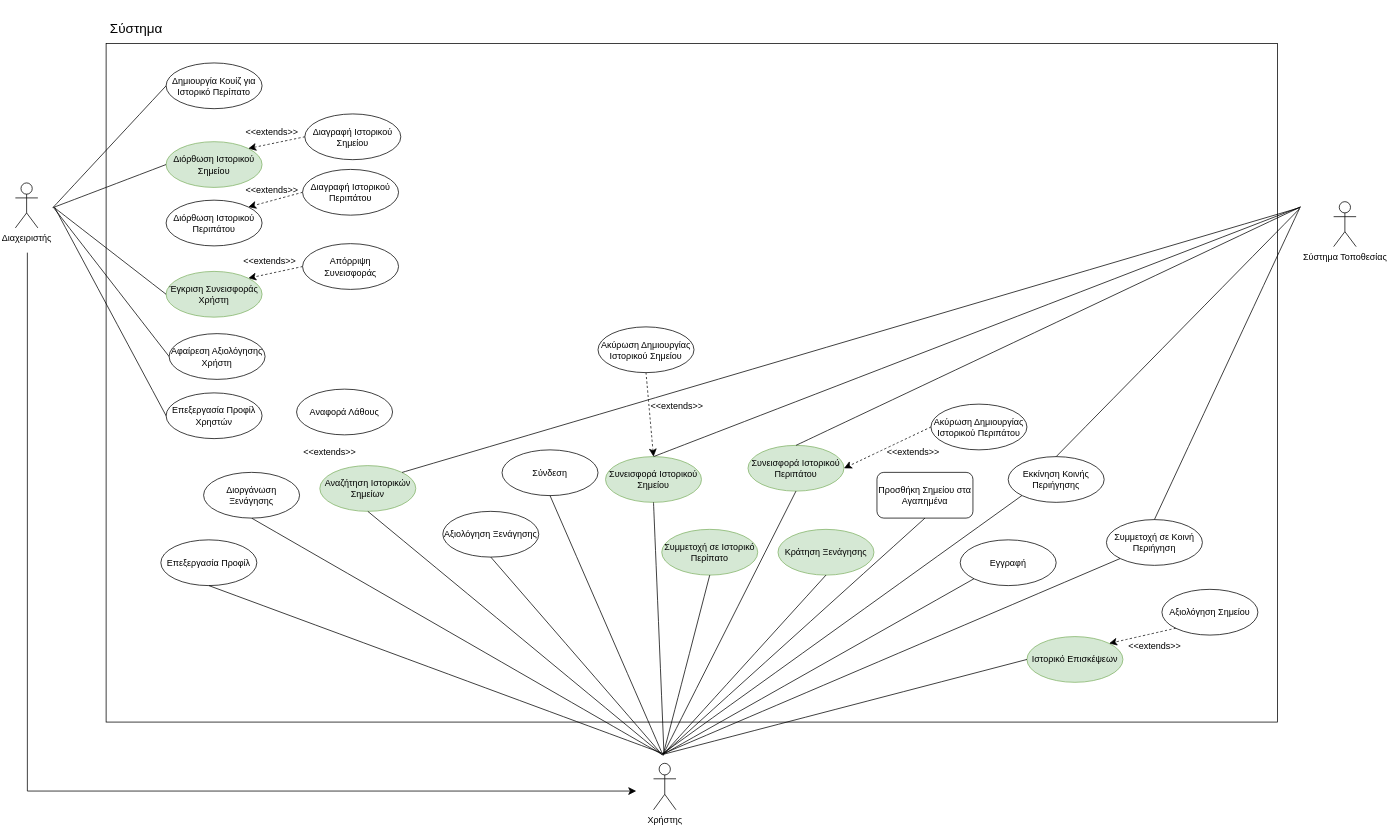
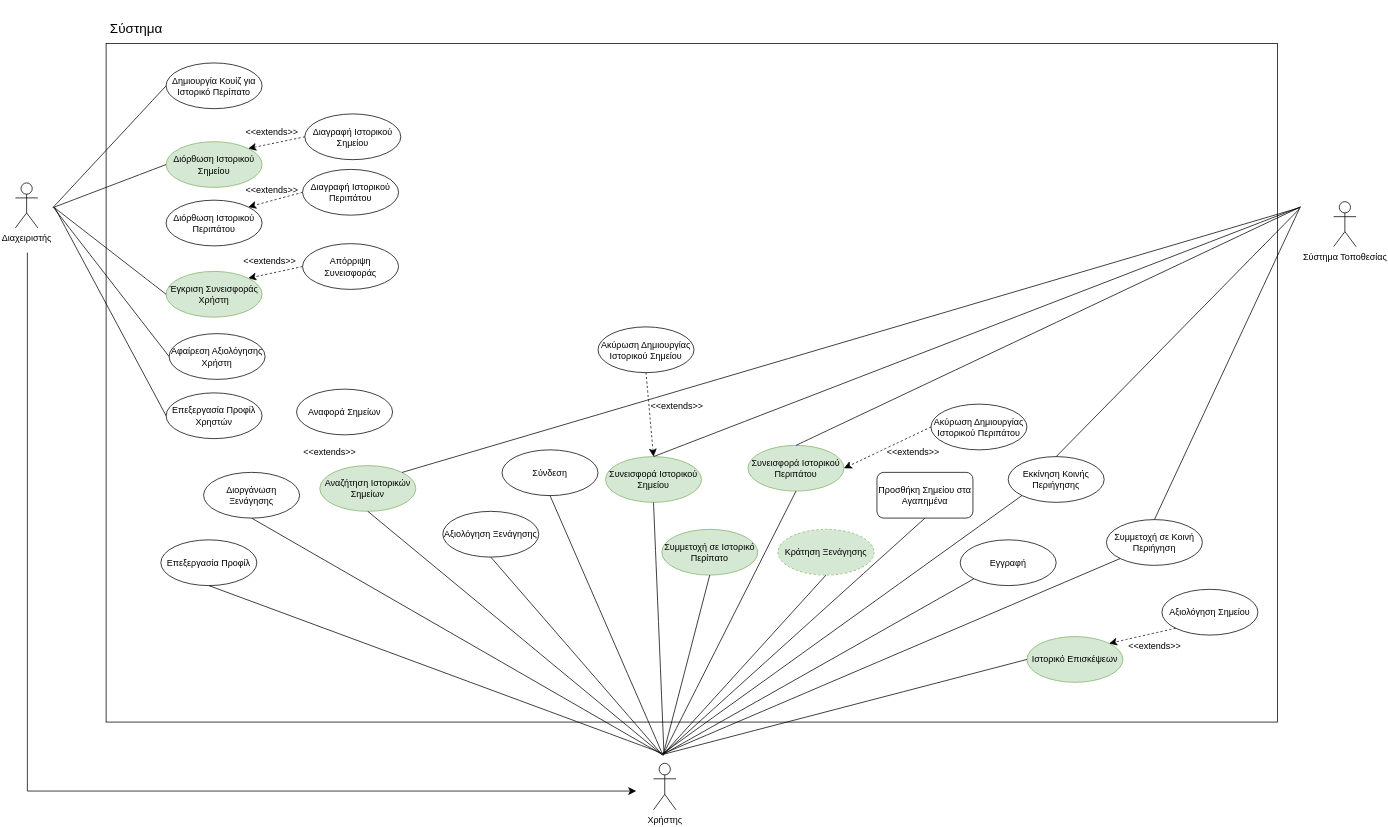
(345, 412) -> (345, 412)
(826, 552) -> (826, 552)
